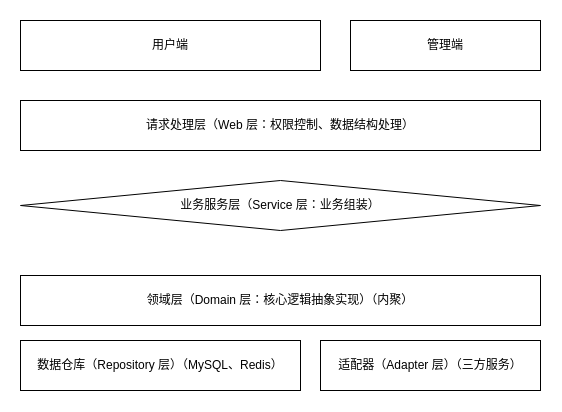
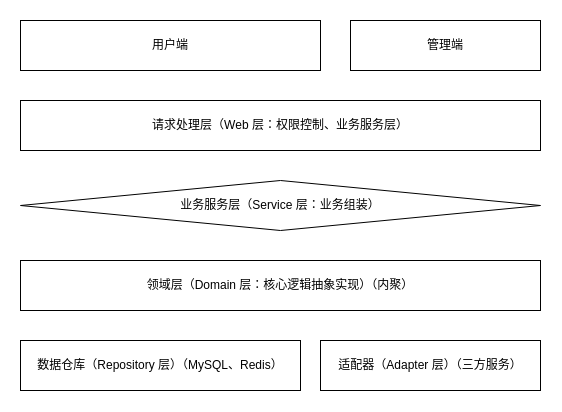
(281, 126) -> (281, 126)
(281, 301) -> (281, 286)
